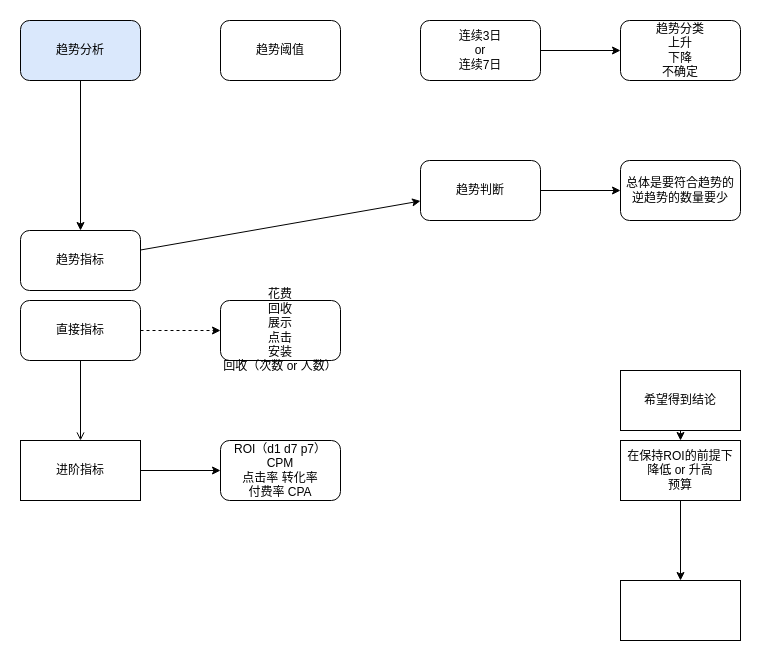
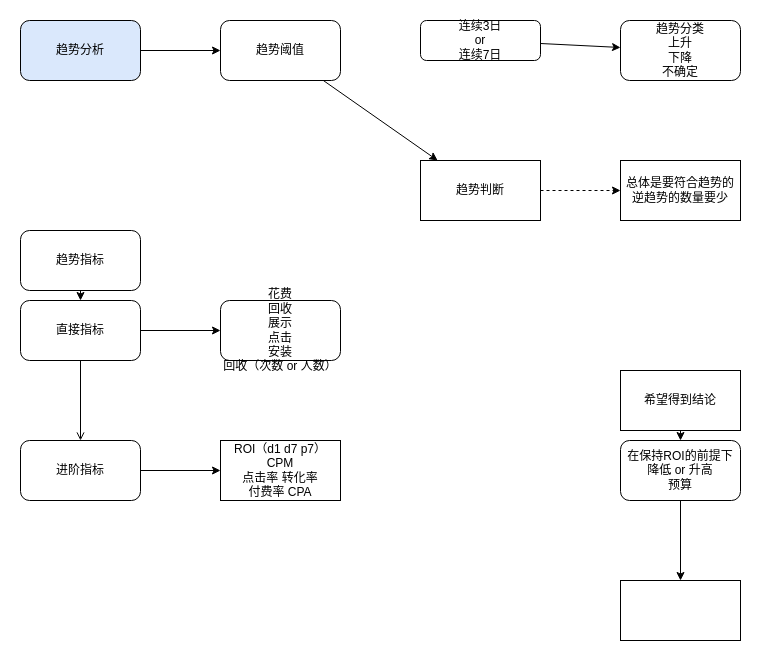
none -> (177, 51)
(481, 51) -> (481, 41)
none -> (377, 118)
(81, 152) -> none
(481, 191) -> (481, 191)
(578, 191) -> (578, 191)
(681, 191) -> (681, 191)
(277, 226) -> (81, 292)
(178, 331) -> (178, 331)
(81, 471) -> (81, 471)
(281, 471) -> (281, 471)
(681, 471) -> (681, 471)
